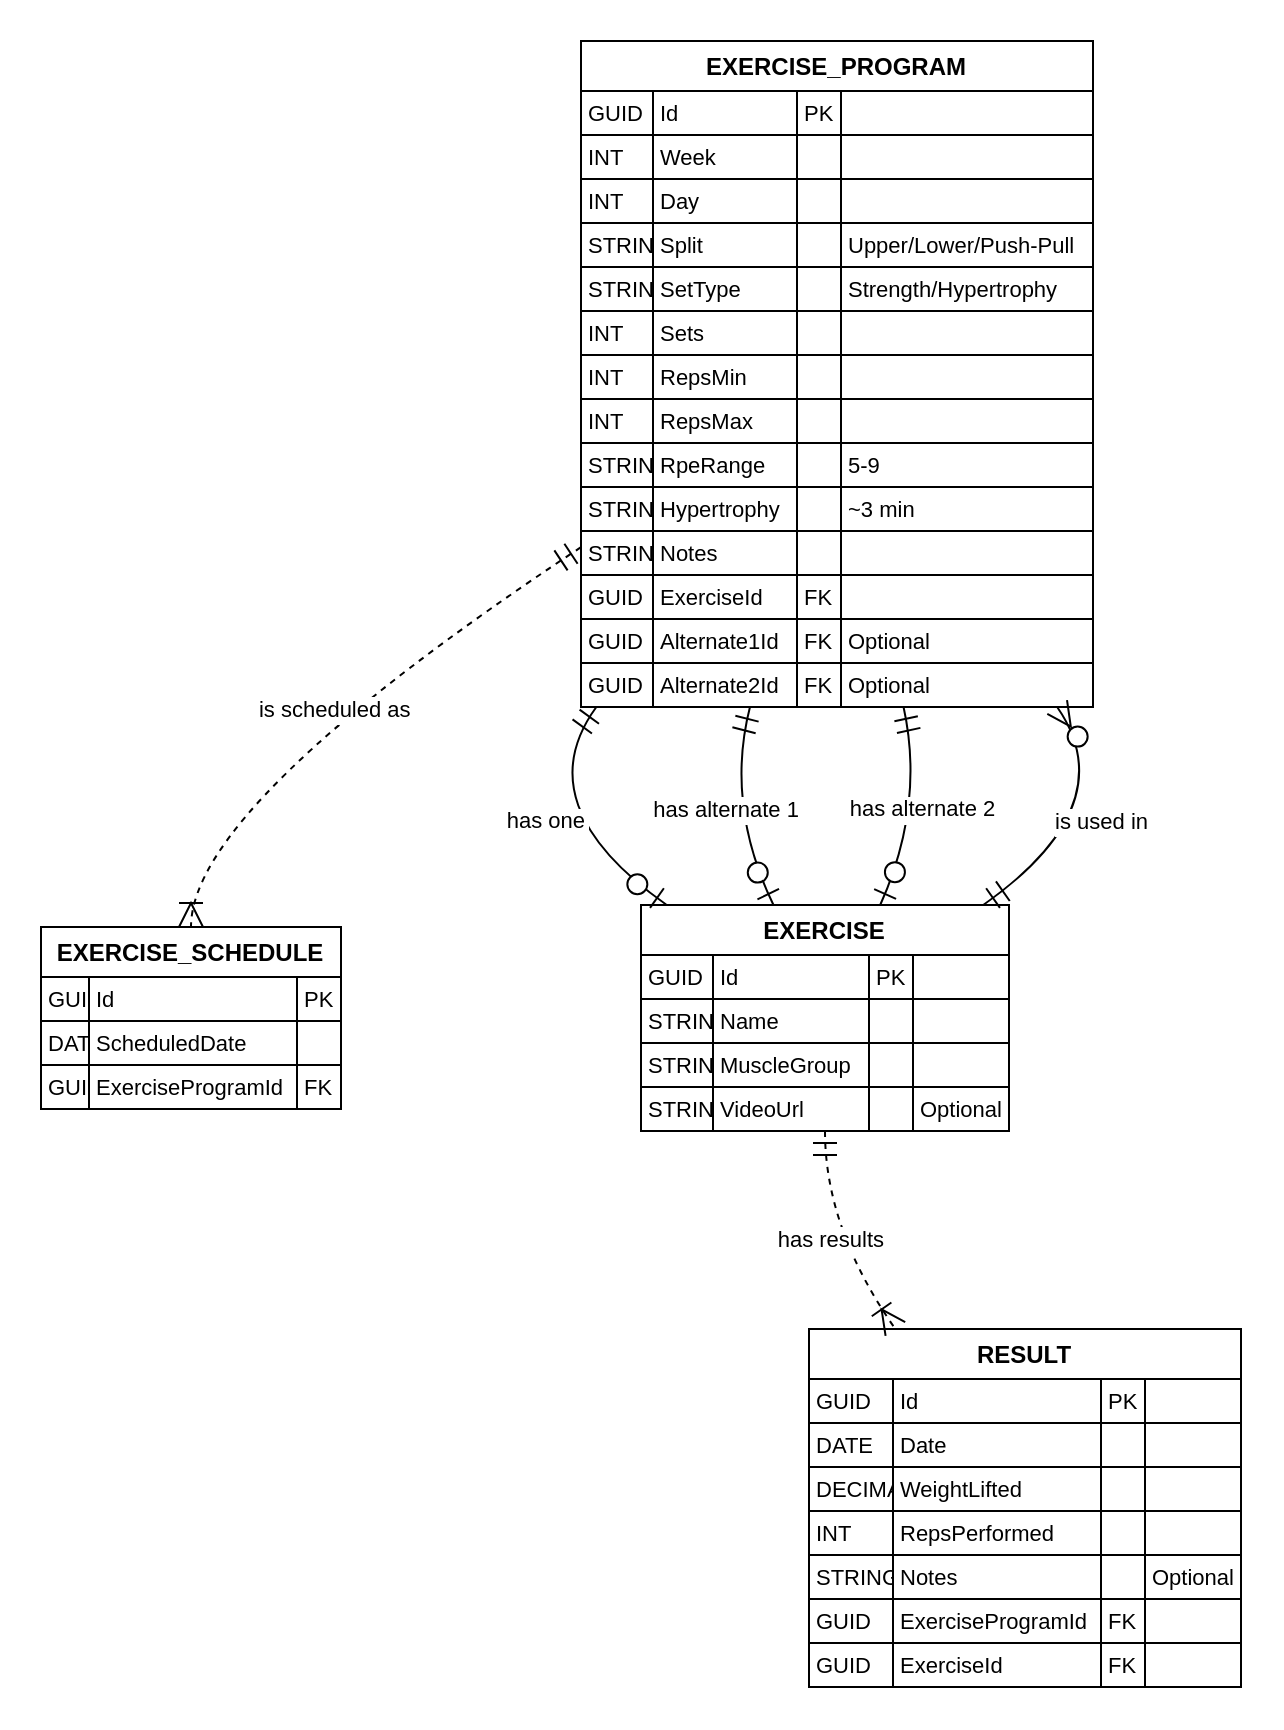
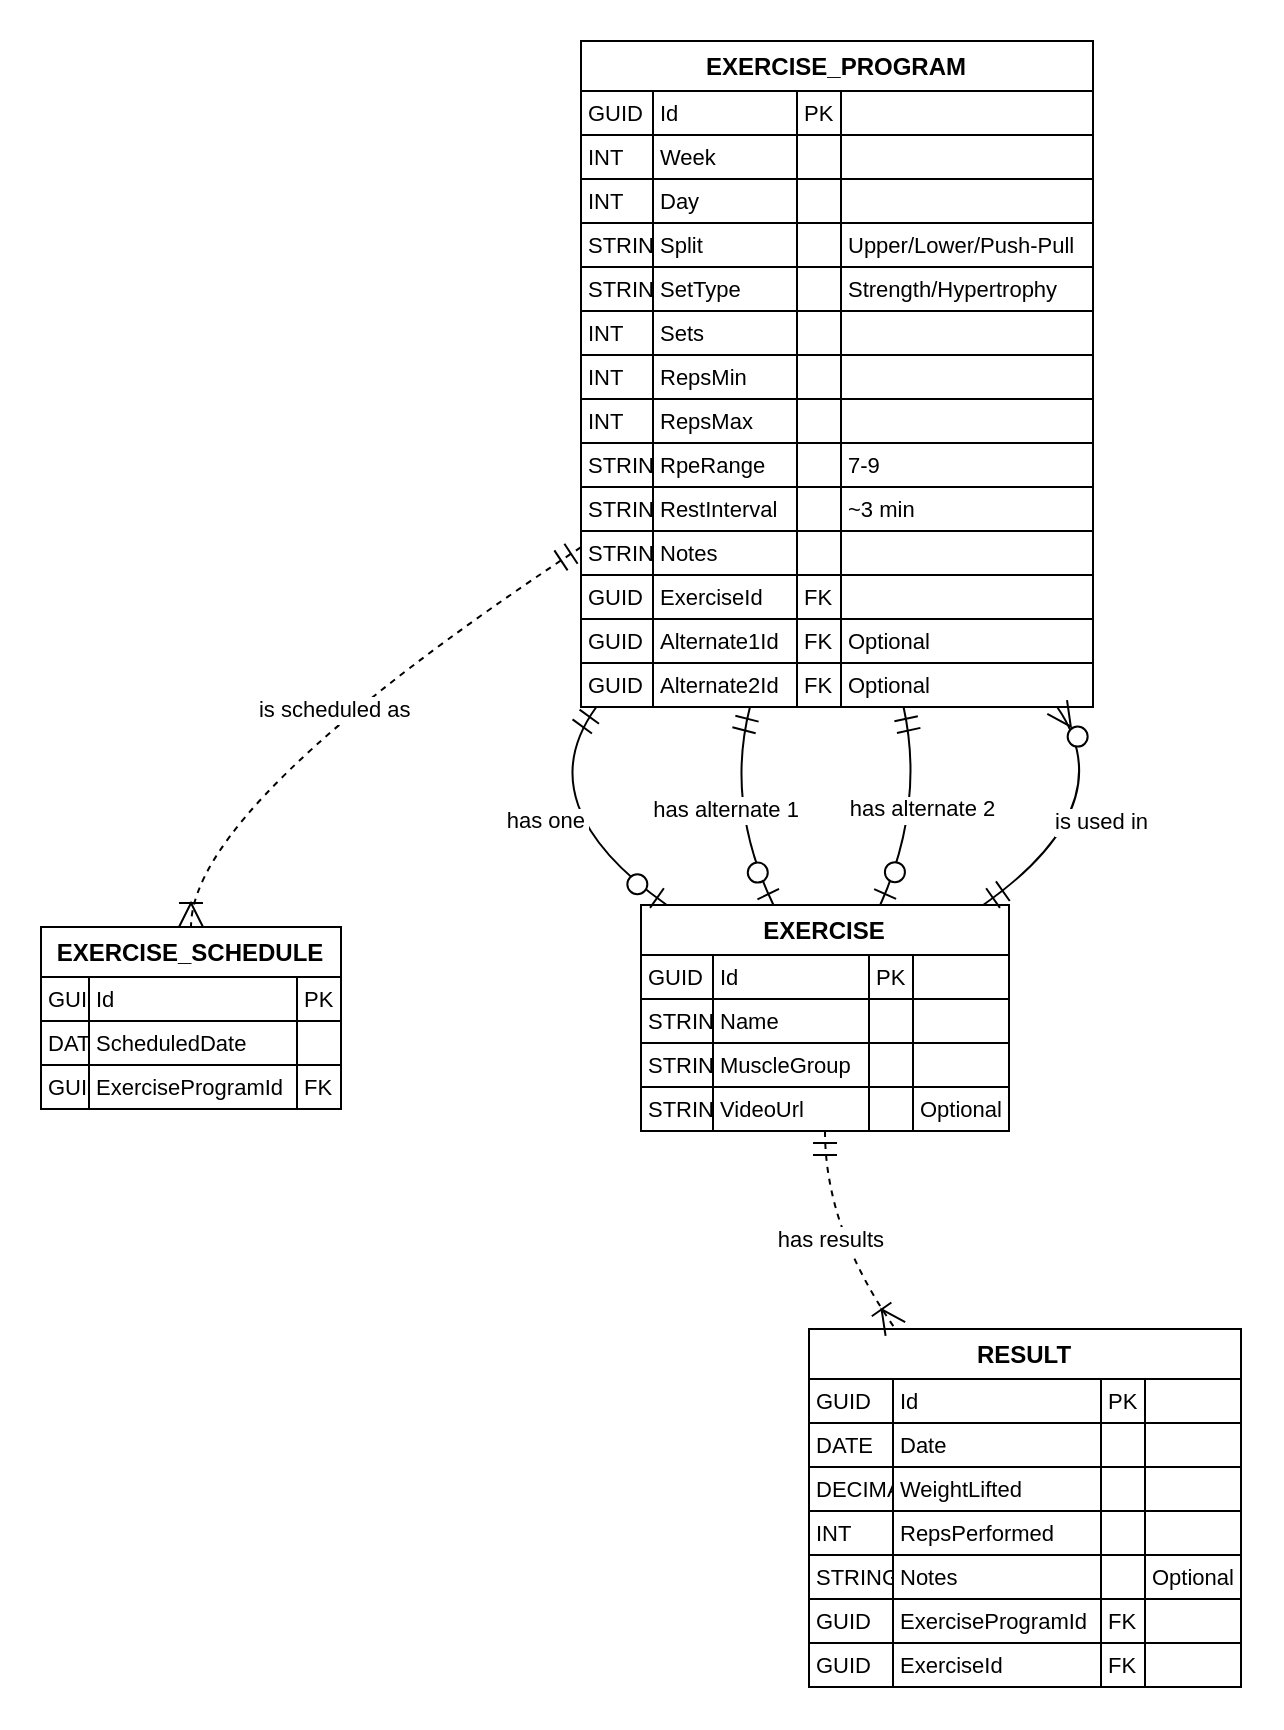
(866, 466) -> (866, 466)
(728, 510) -> (731, 510)
